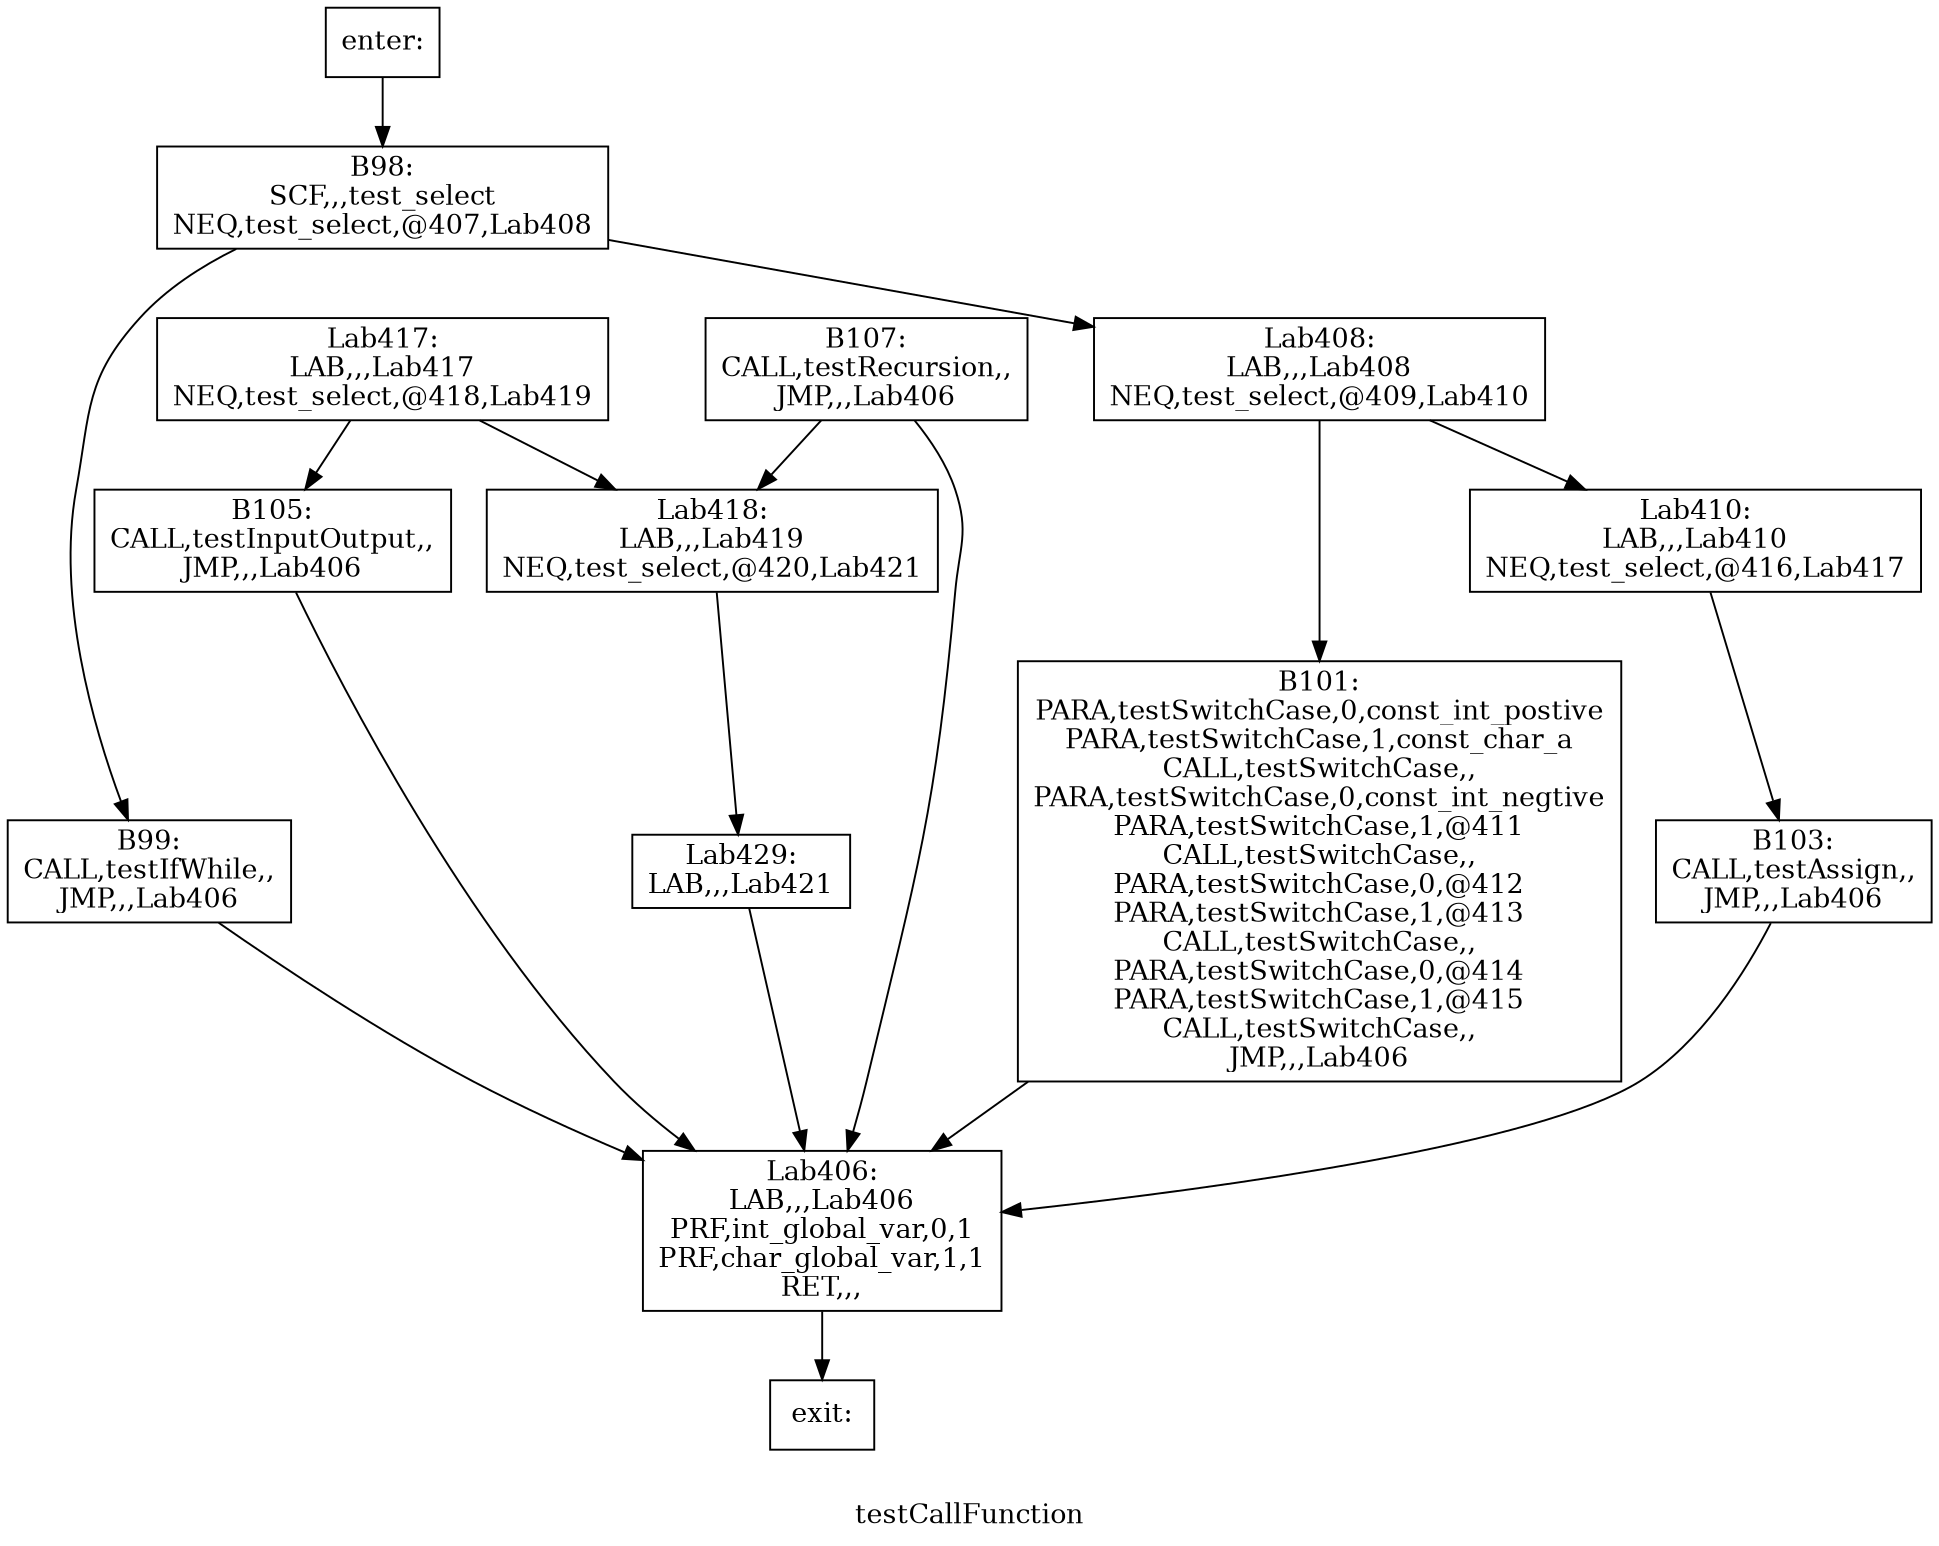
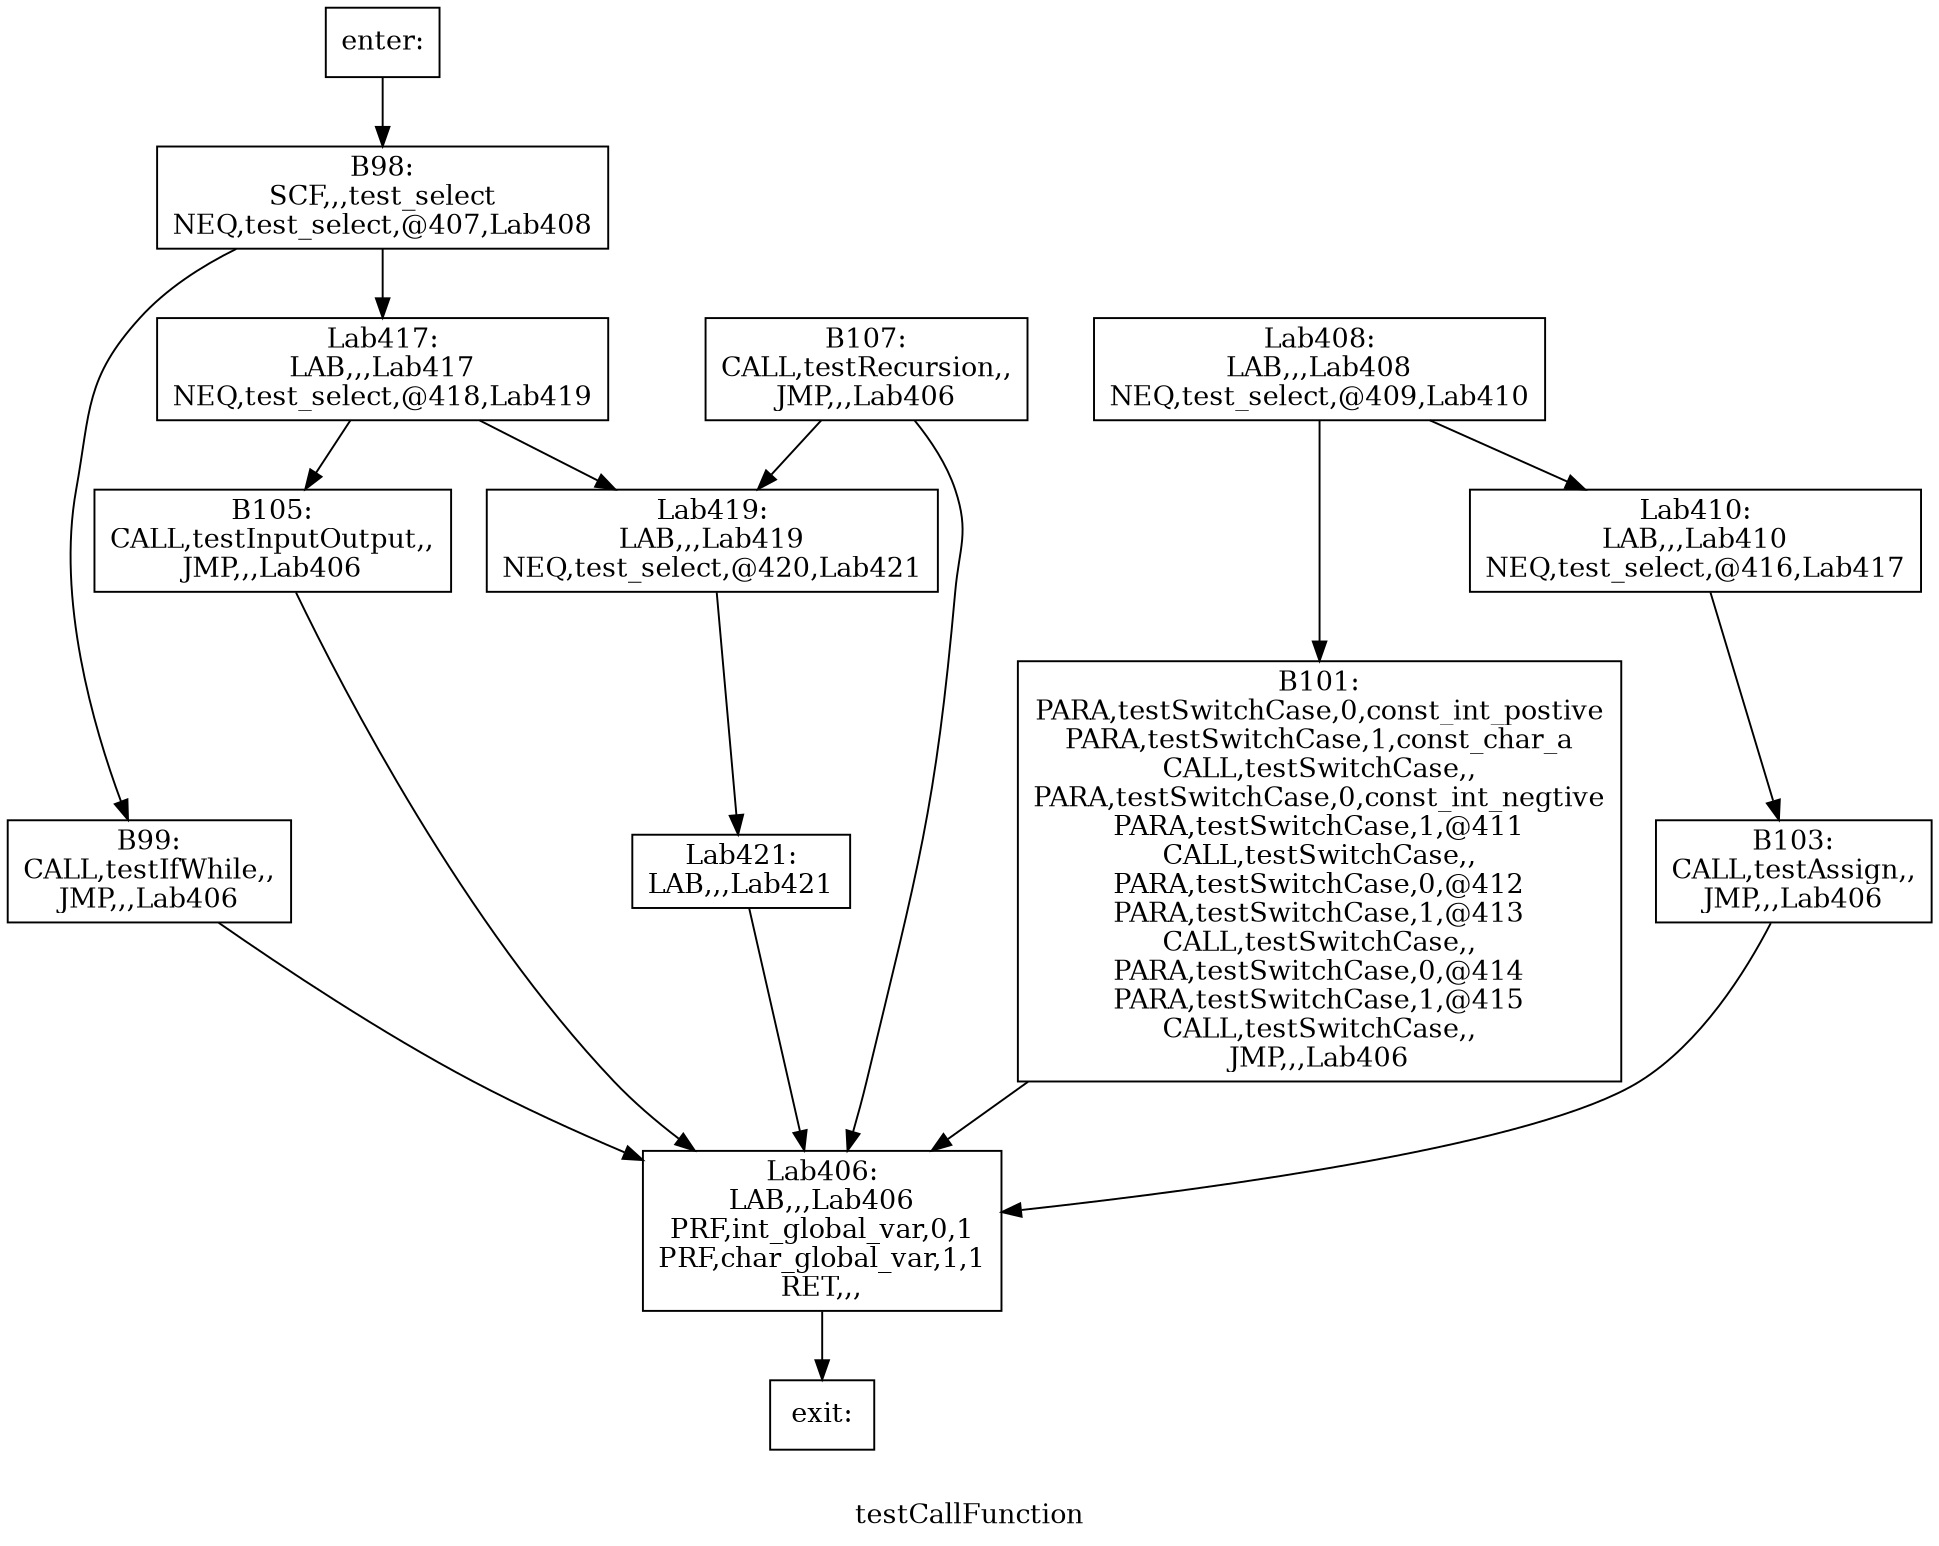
(841, 282) -> (383, 274)
(712, 541) -> (712, 541)
(741, 871) -> (741, 871)
